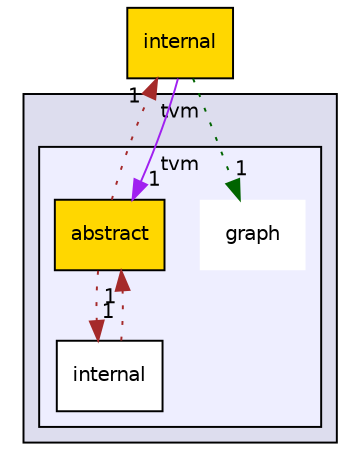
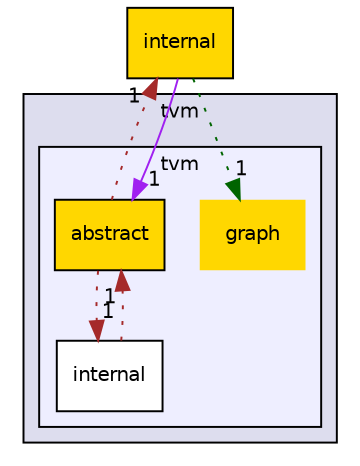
(253, 235) -> (253, 235)
